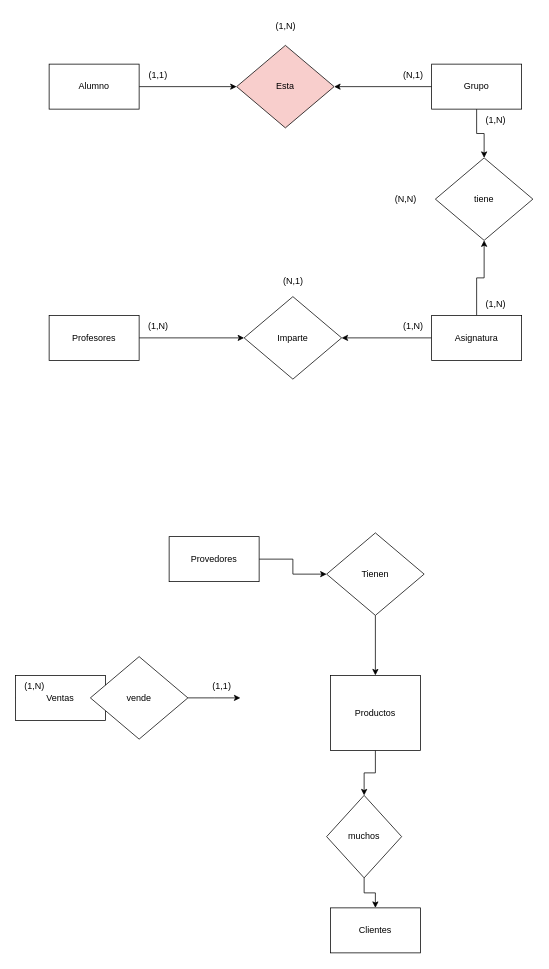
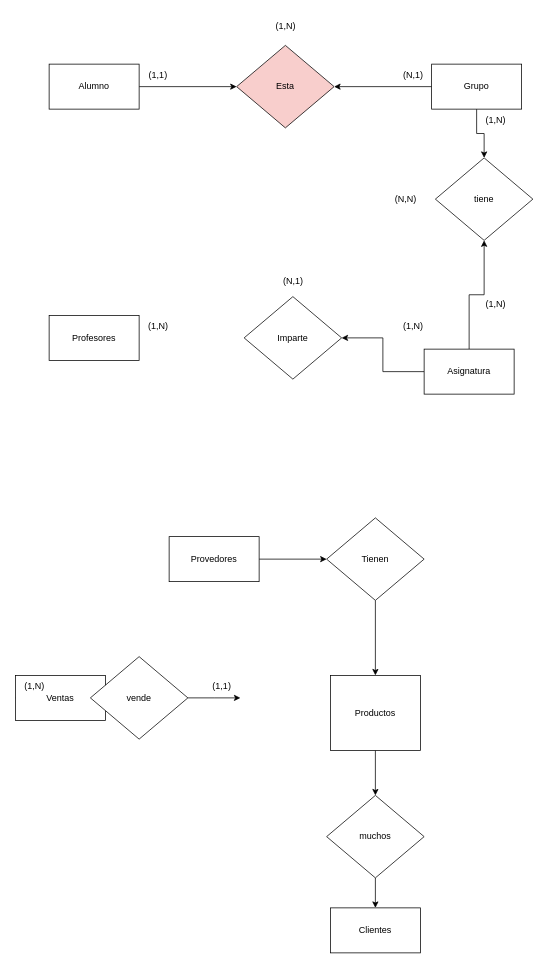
(237, 338) -> none
(477, 338) -> (469, 372)
(375, 574) -> (375, 559)
(364, 837) -> (375, 837)
